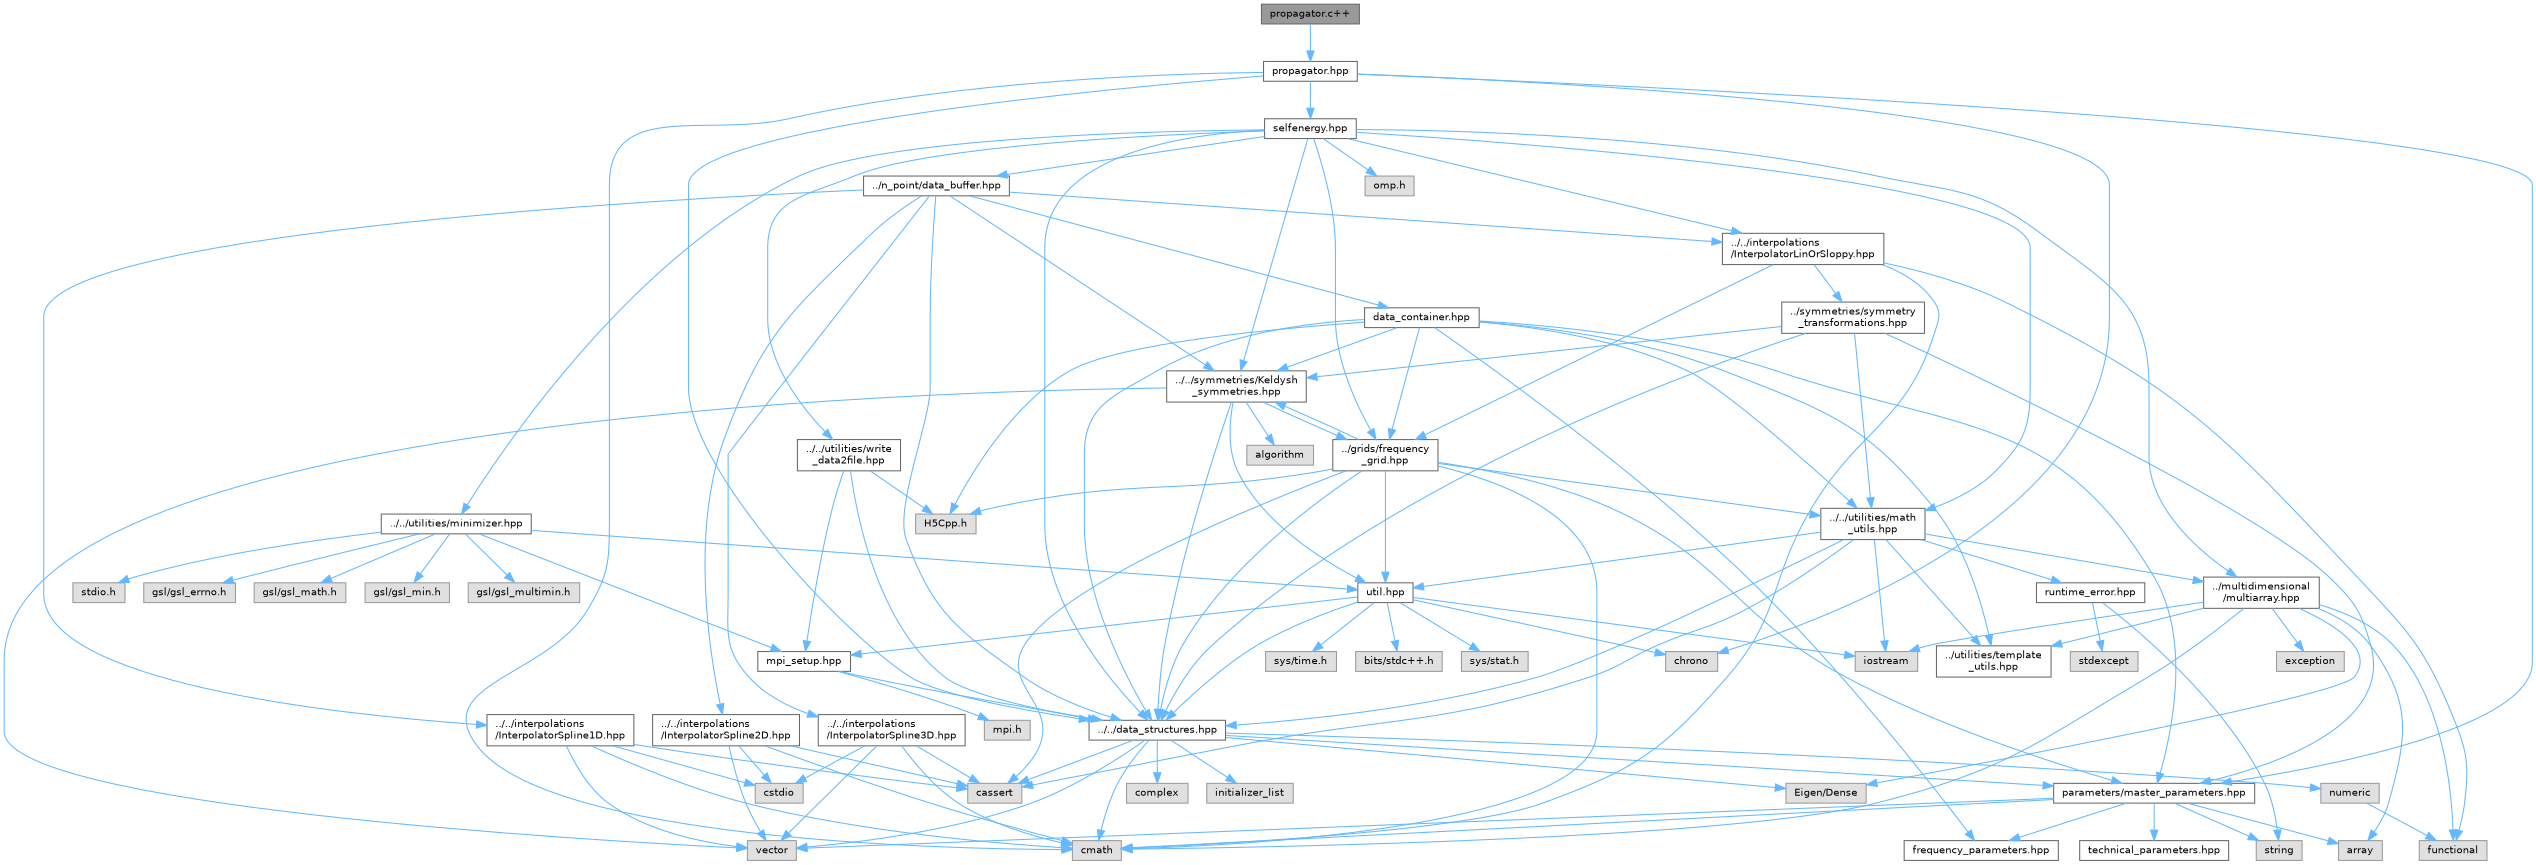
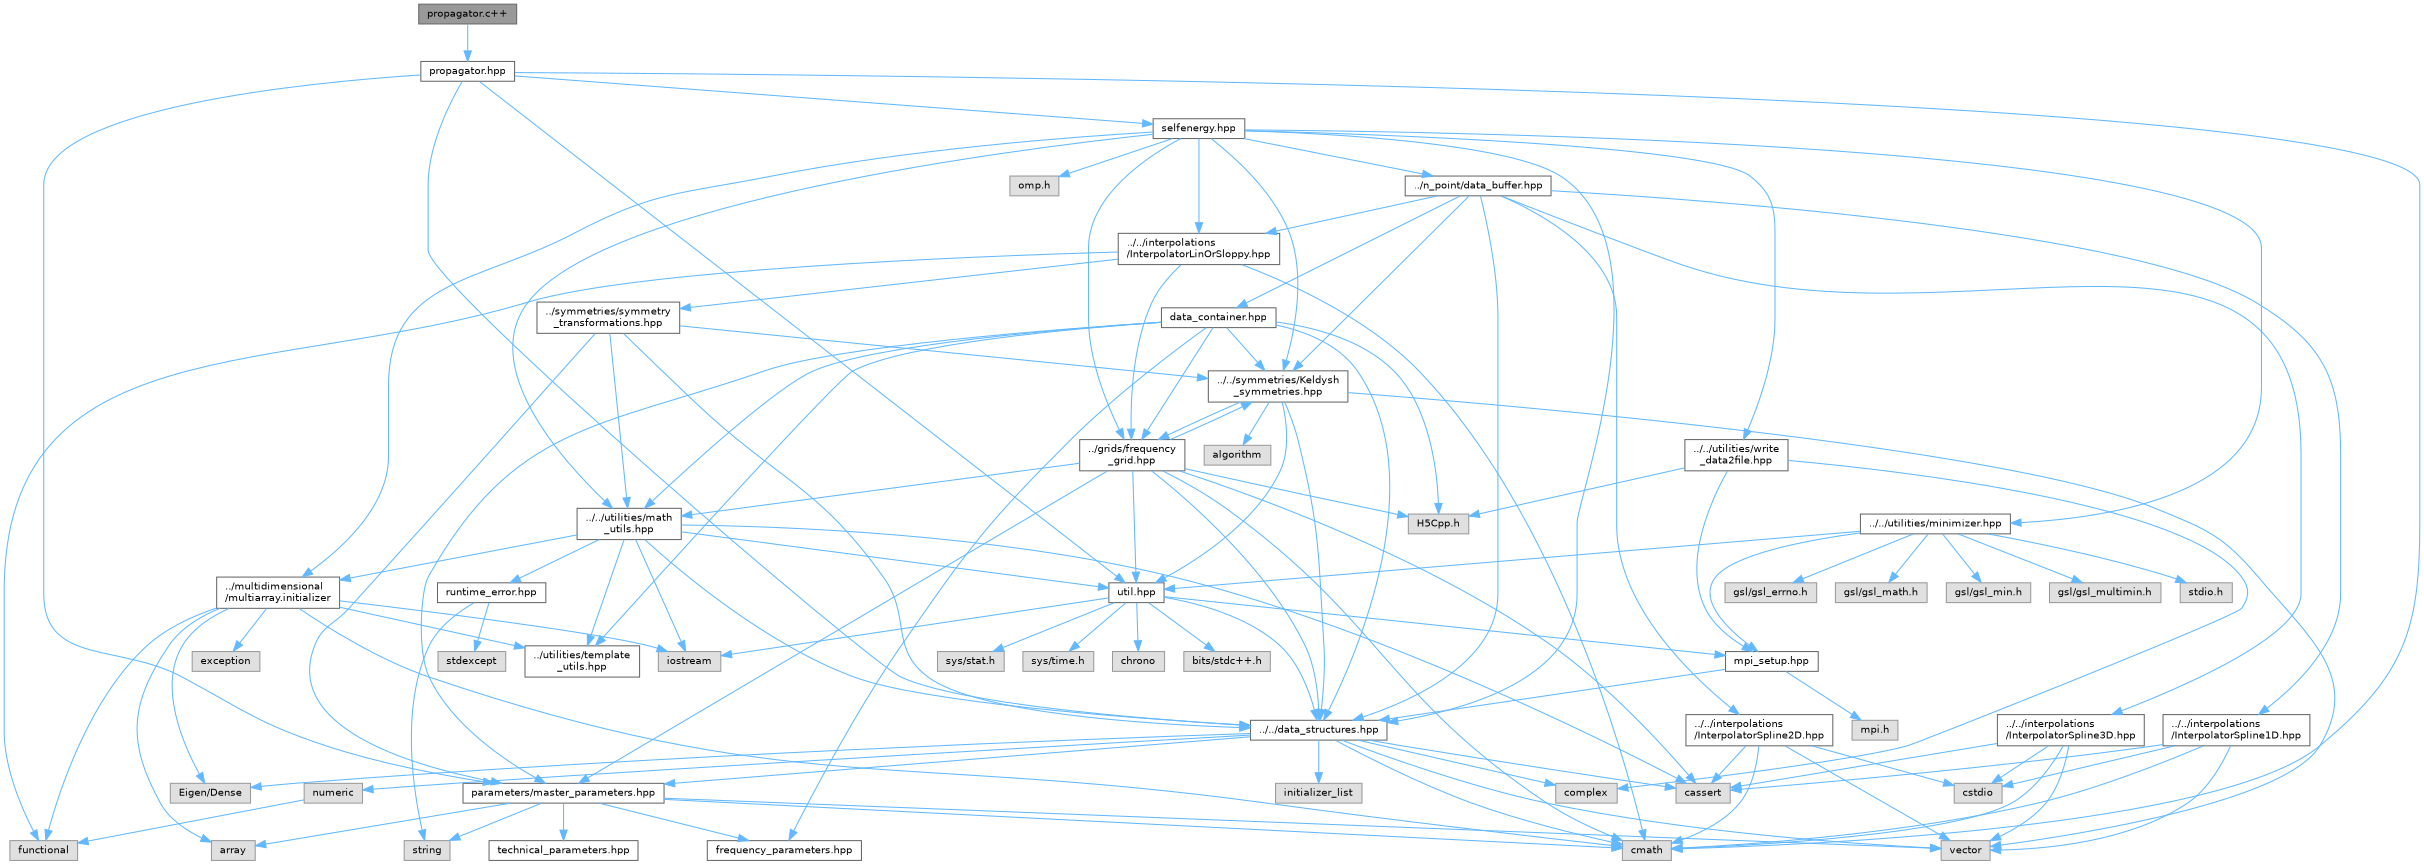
(2072, 154) -> (798, 329)
(2261, 593) -> (278, 593)
(911, 640) -> (2180, 636)
